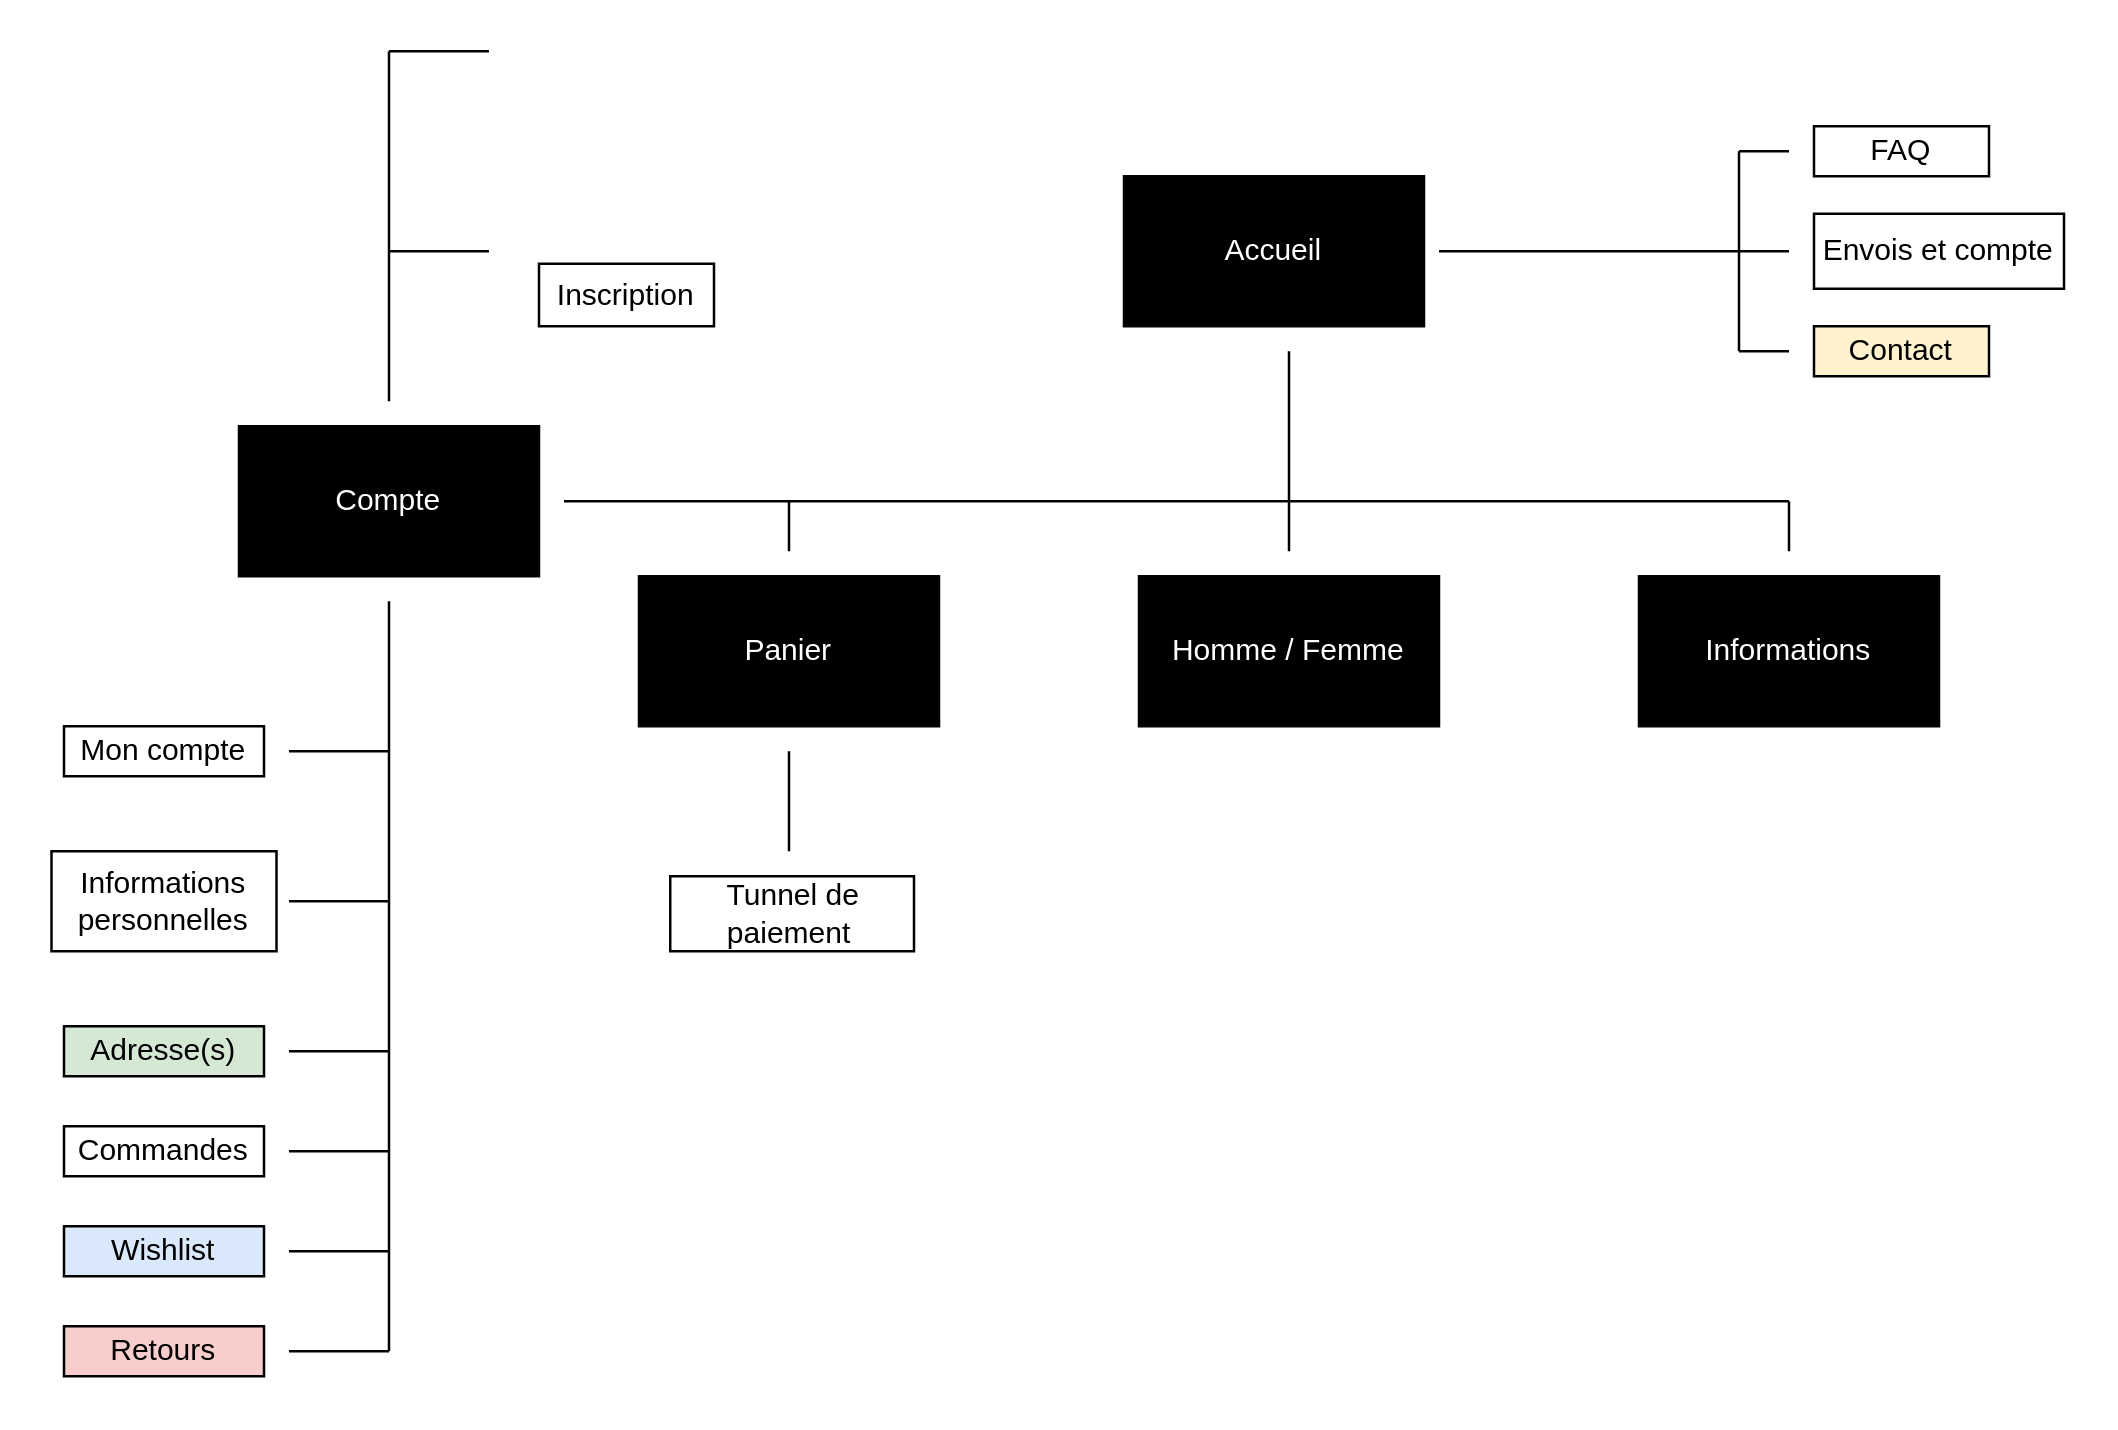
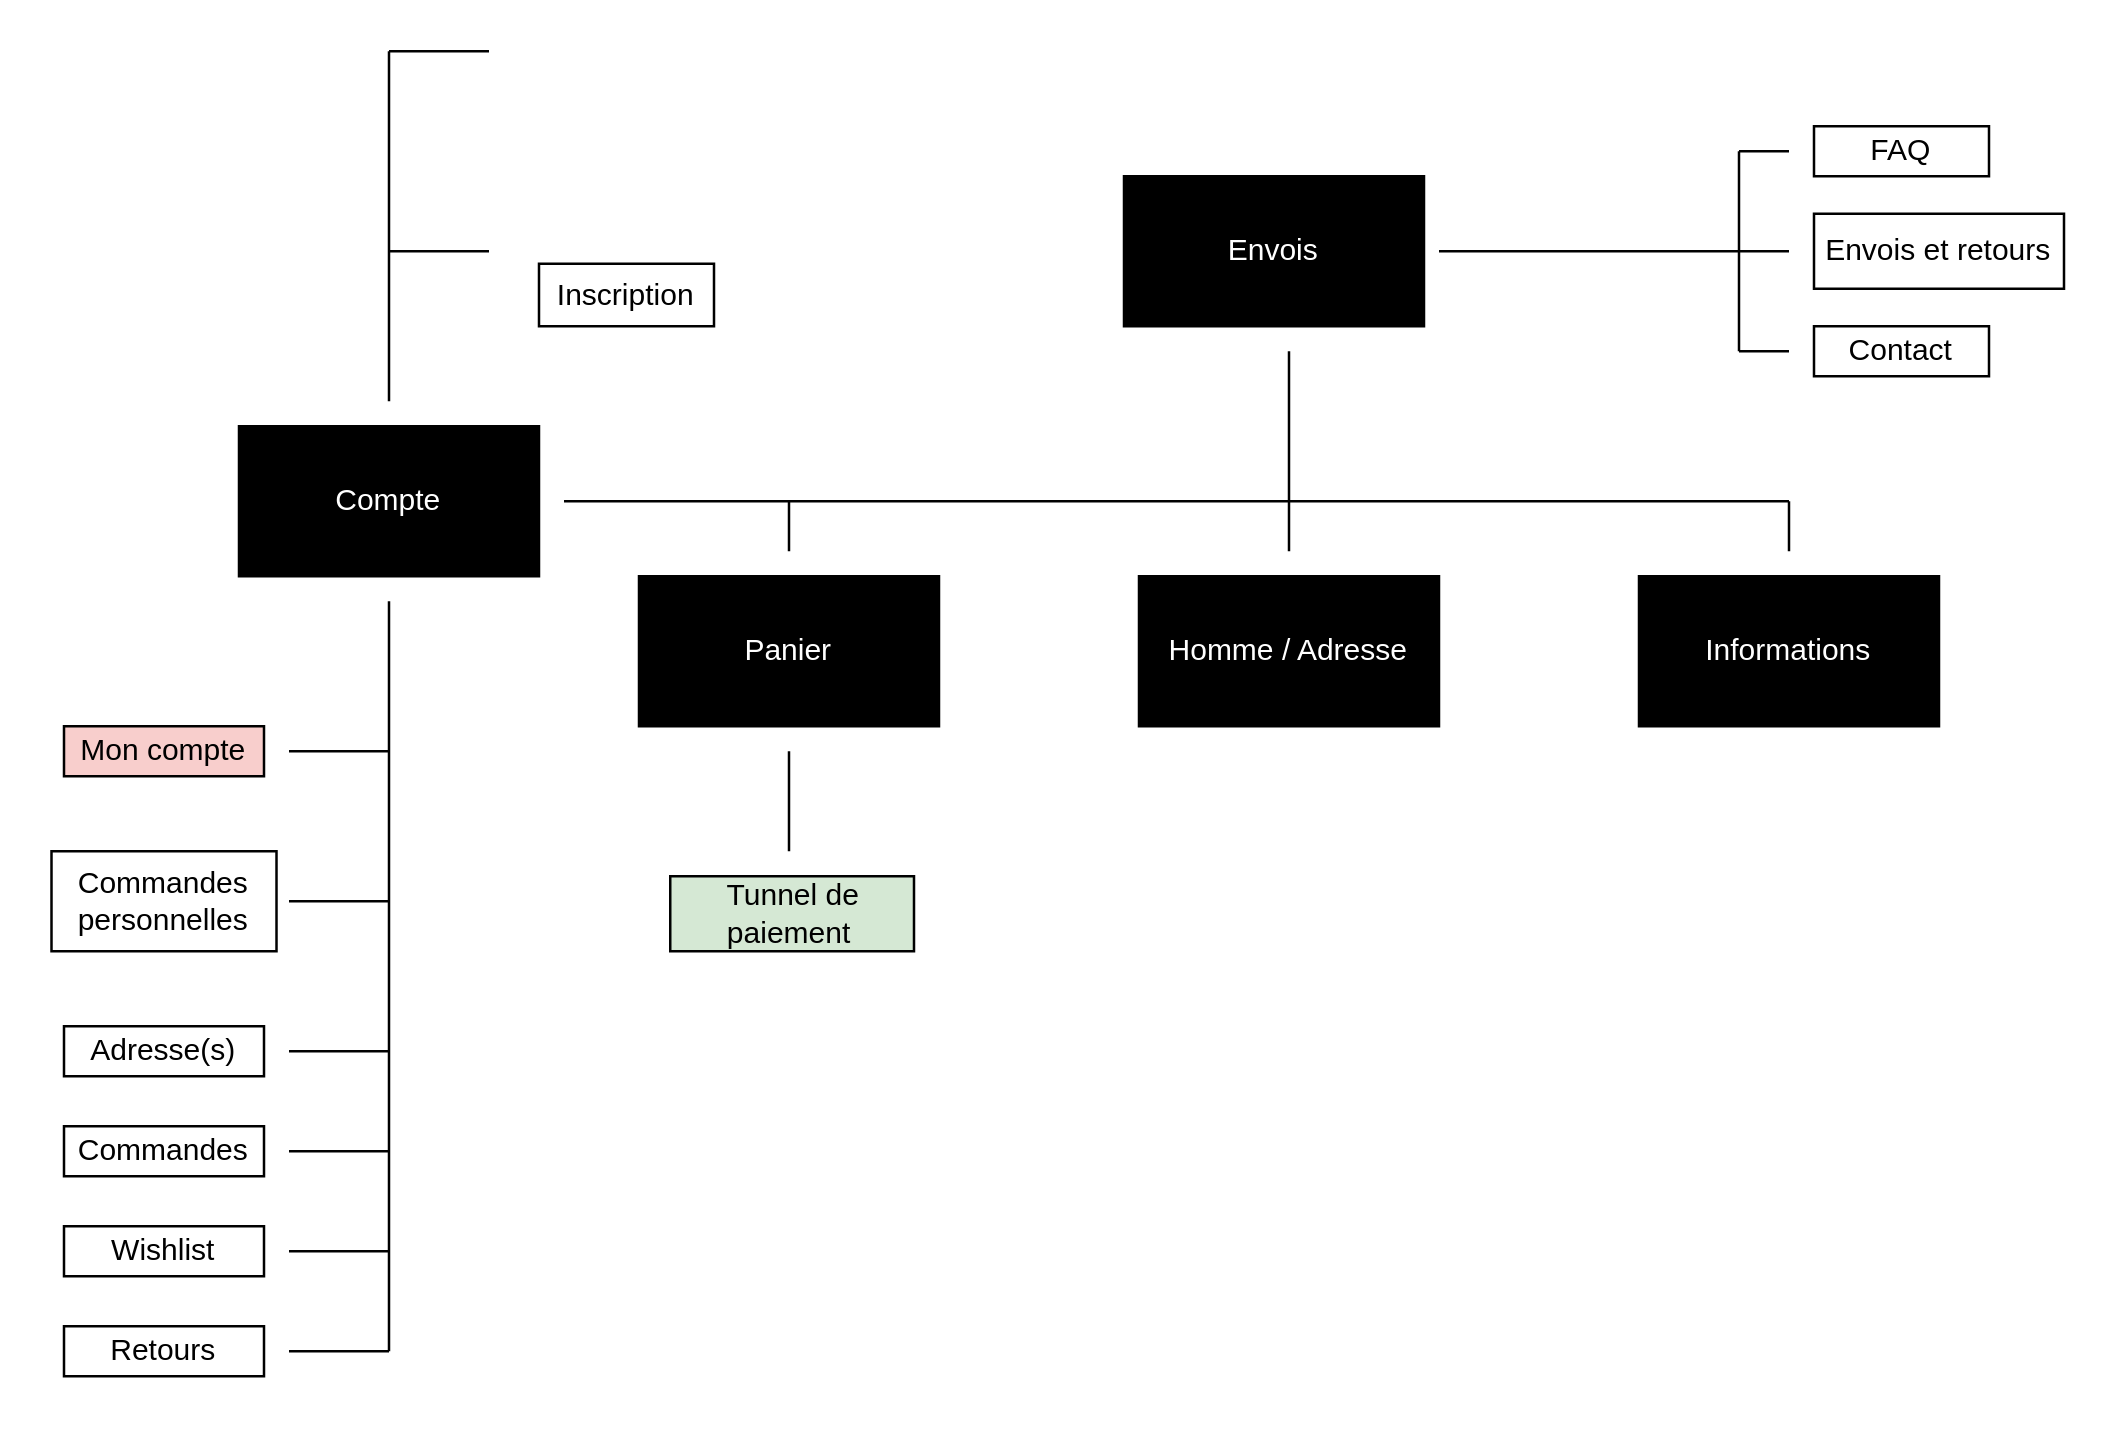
(1274, 251) -> (1274, 251)
(1939, 251) -> (1939, 251)
(1901, 351) -> (1901, 351)
(1289, 651) -> (1289, 651)
(164, 751) -> (164, 751)
(164, 901) -> (164, 901)
(792, 914) -> (792, 914)
(164, 1051) -> (164, 1051)
(164, 1251) -> (164, 1251)
(164, 1351) -> (164, 1351)
